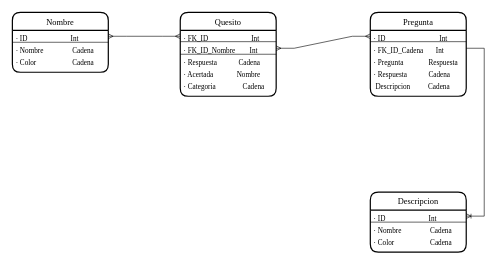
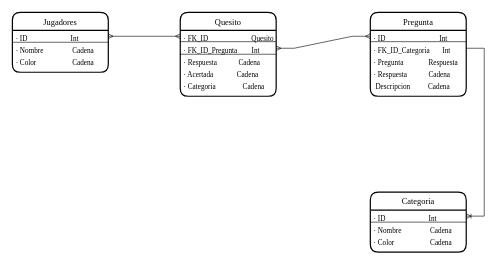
(60, 22) -> (60, 22)
(246, 38) -> (253, 38)
(229, 50) -> (233, 50)
(418, 50) -> (424, 50)
(236, 74) -> (236, 74)
(418, 202) -> (418, 202)
